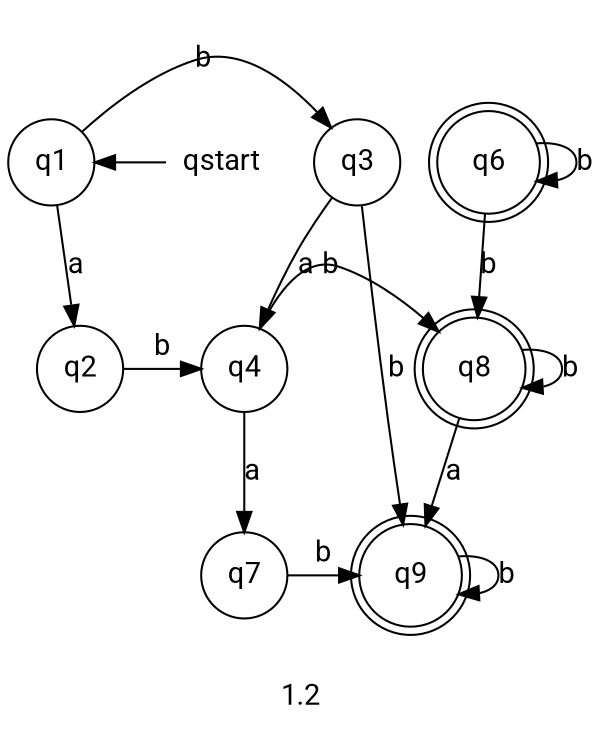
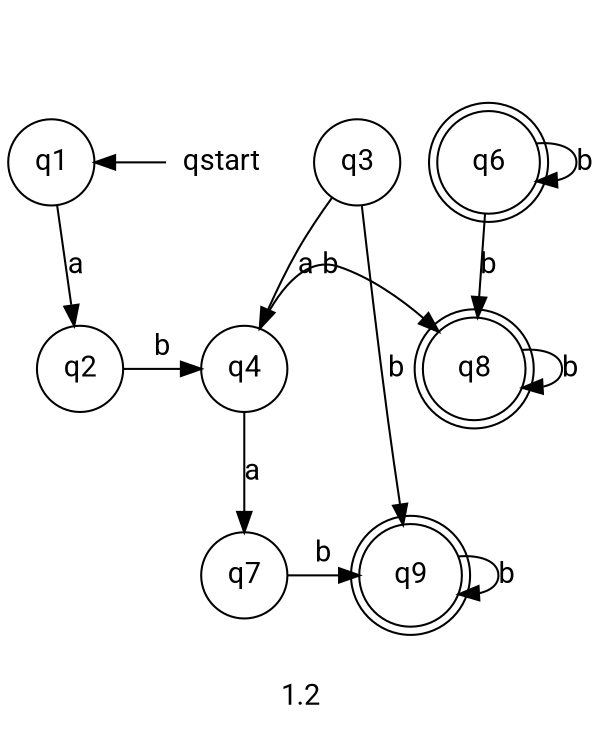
(197, 60) -> none
(446, 462) -> none
